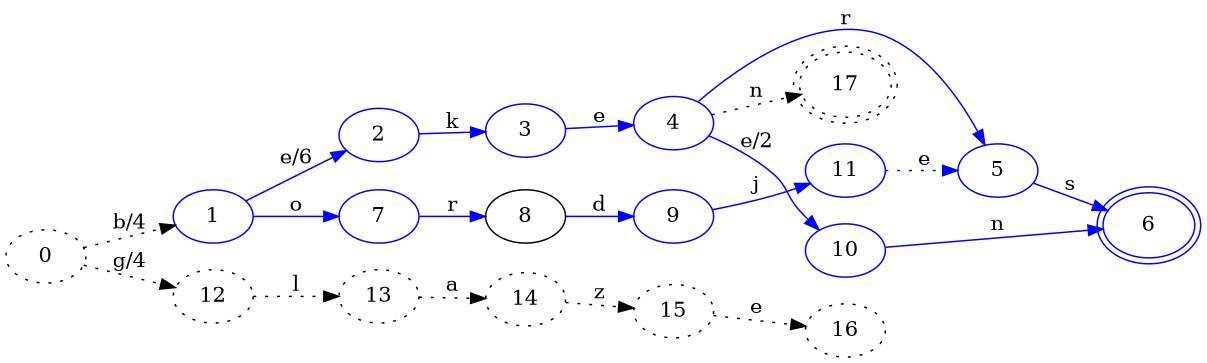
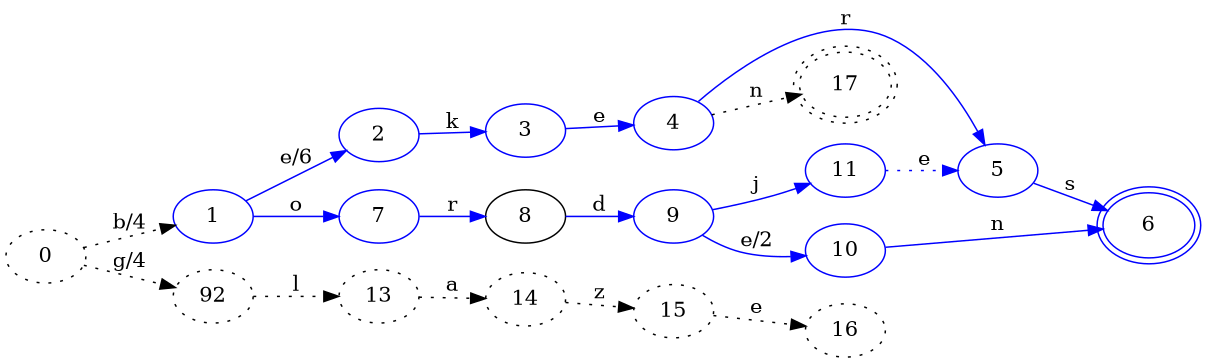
(767, 168) -> (745, 253)
(213, 296) -> (213, 296)
